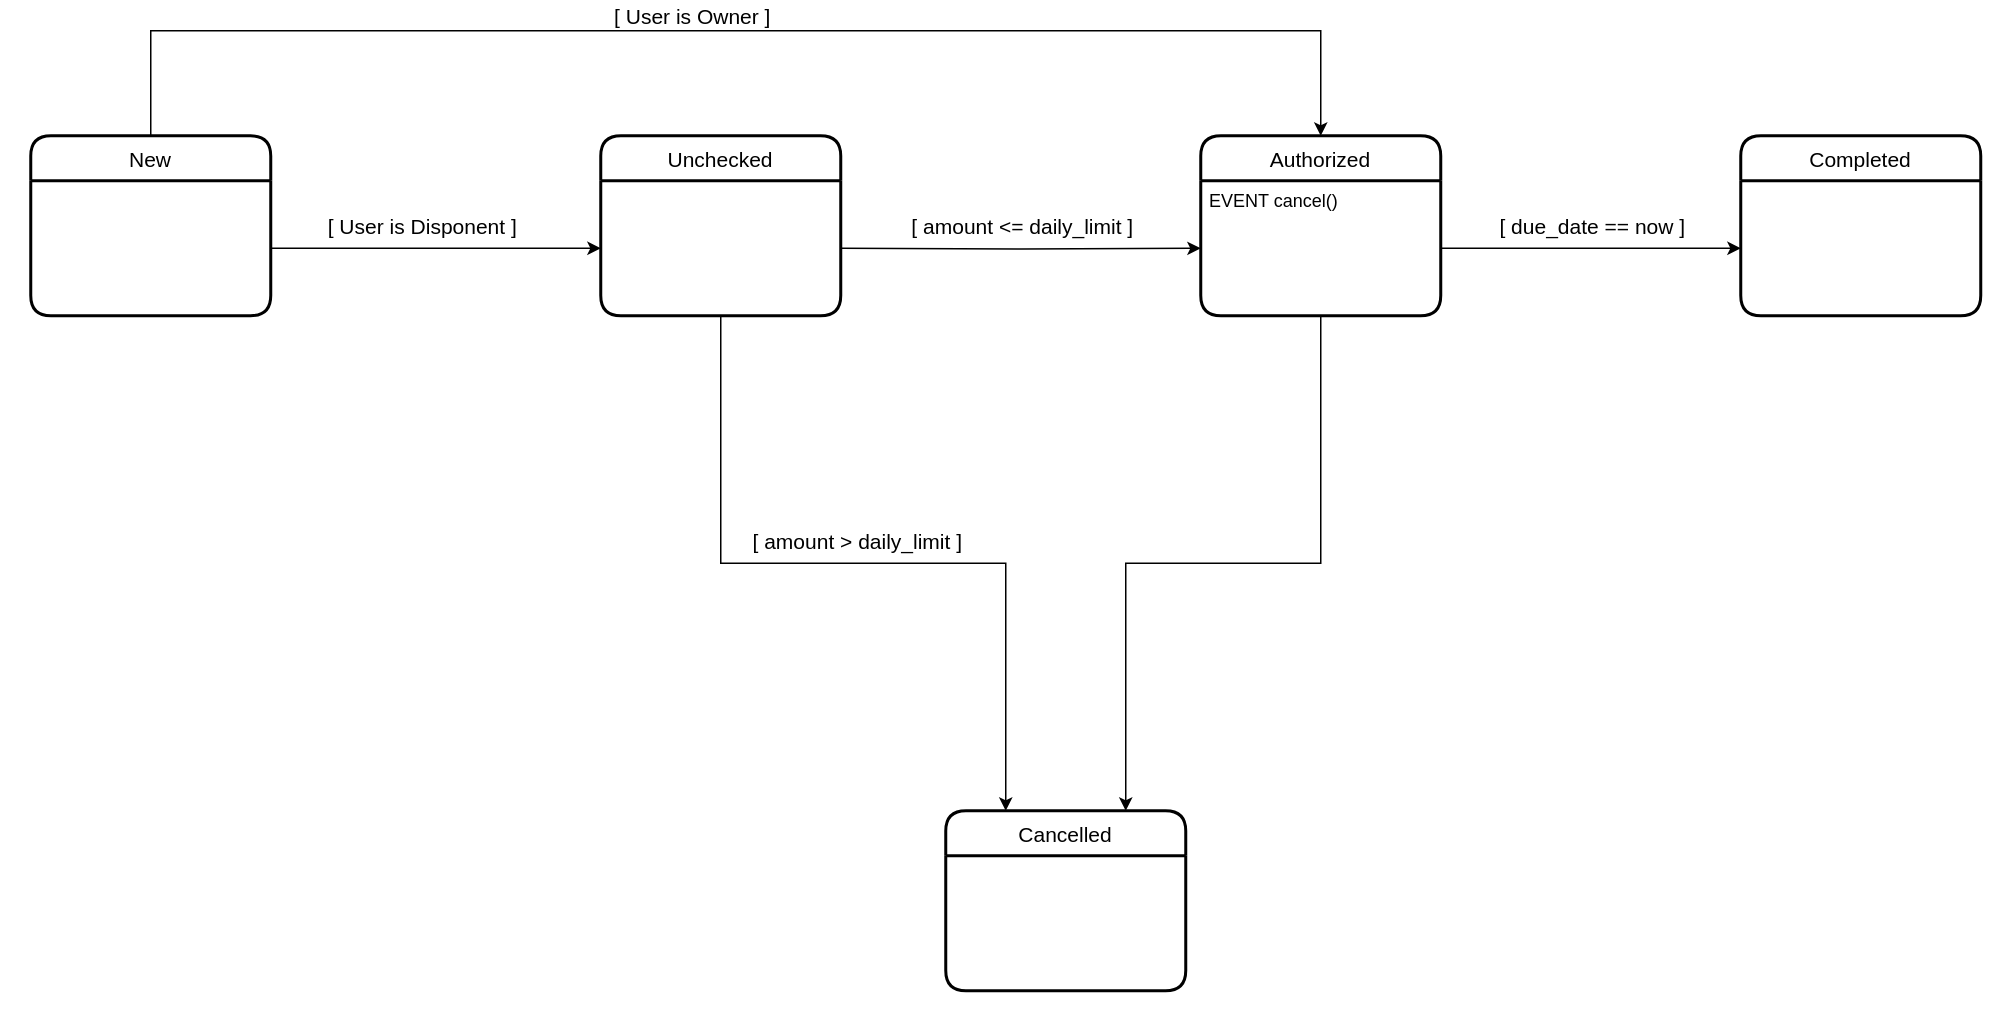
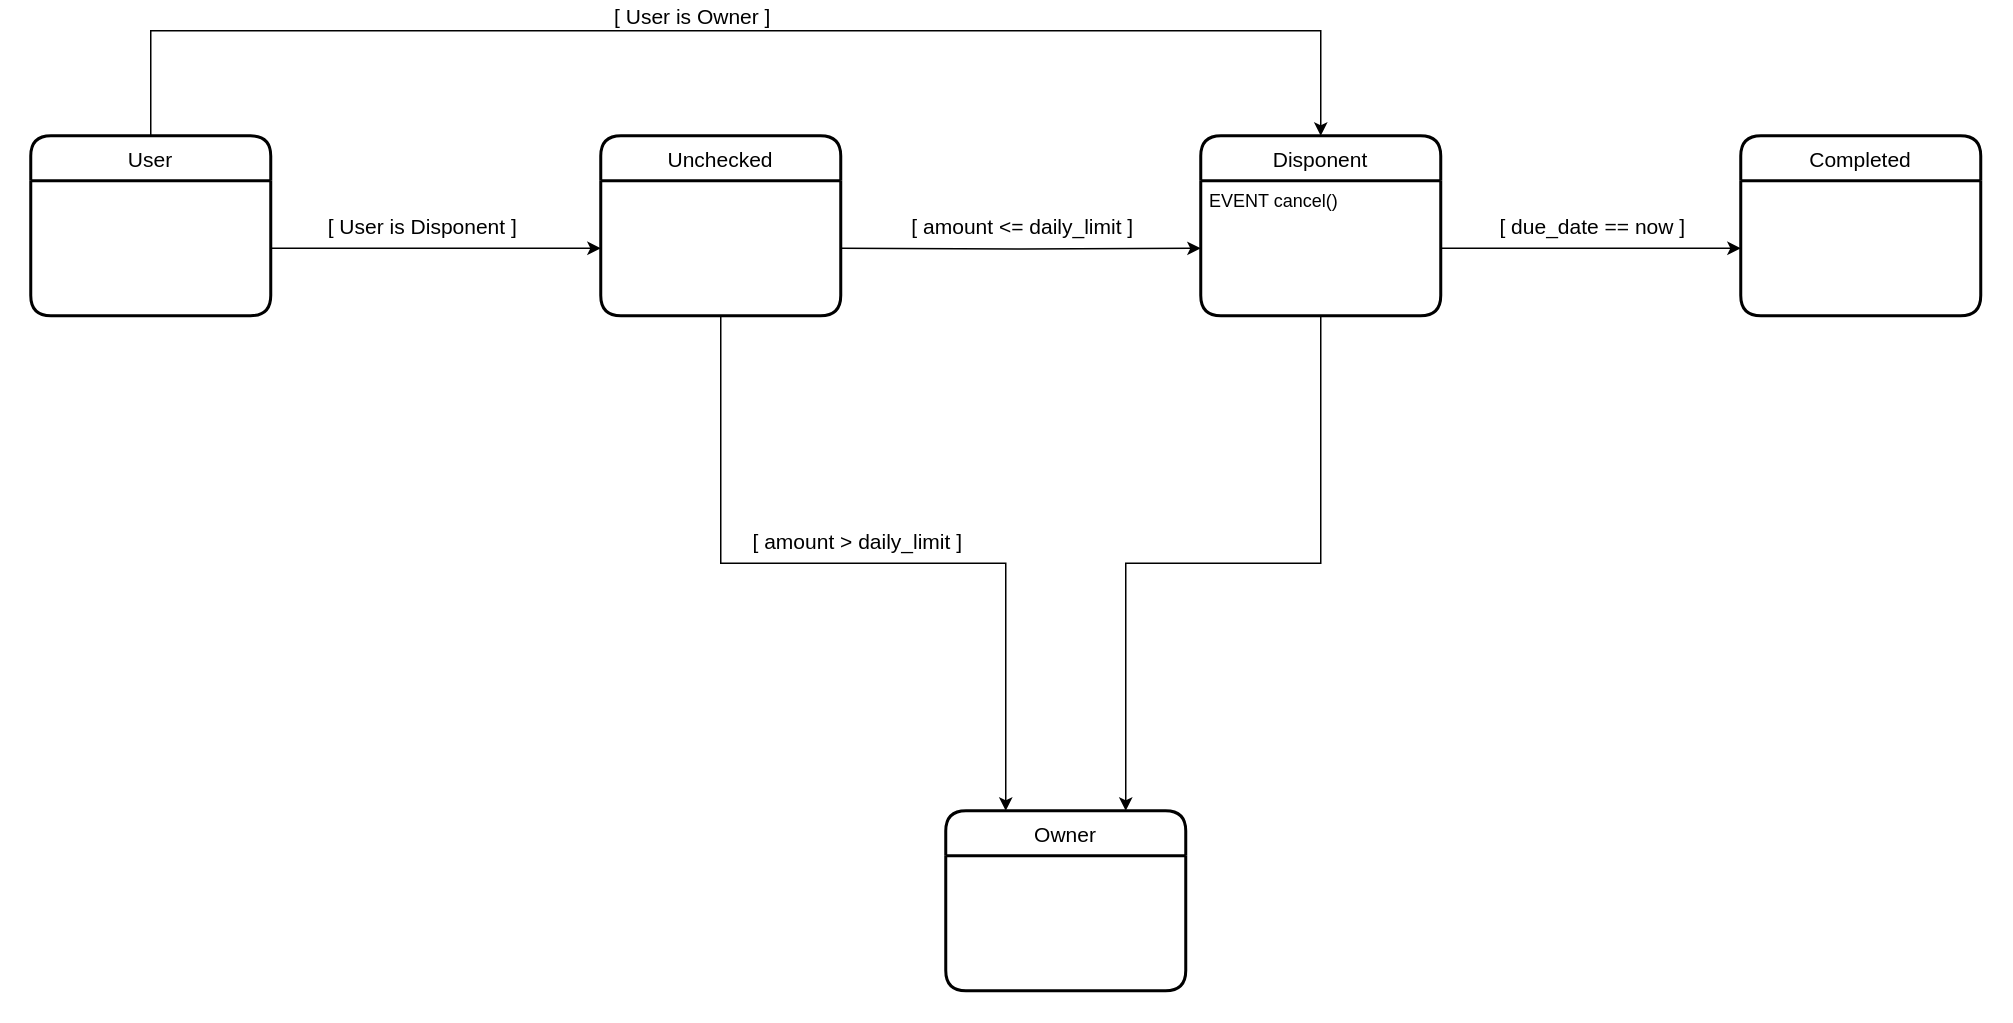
(150, 160) -> (150, 160)
(1320, 160) -> (1320, 160)
(1065, 835) -> (1065, 835)
